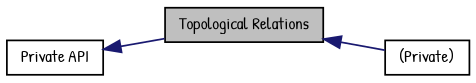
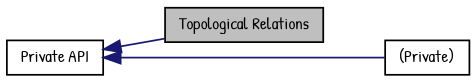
(363, 46) -> (253, 58)
